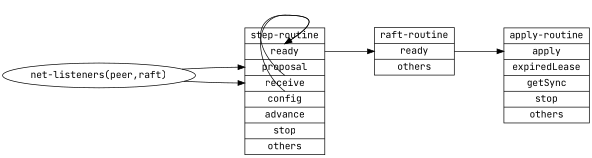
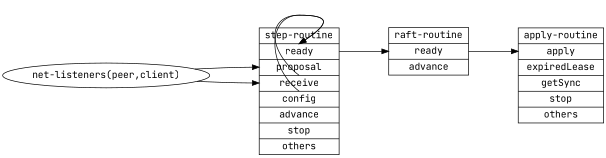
(414, 67) -> (429, 67)
(99, 75) -> (106, 75)
